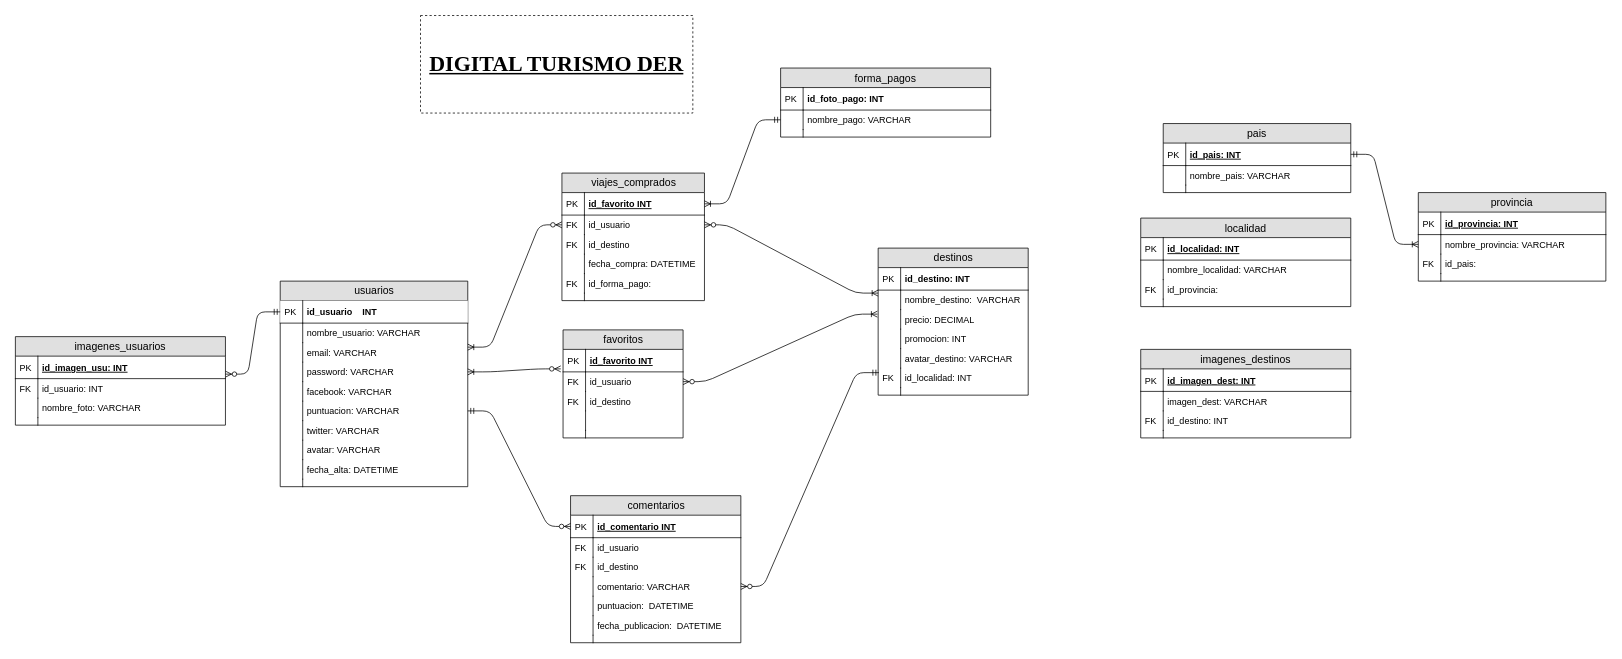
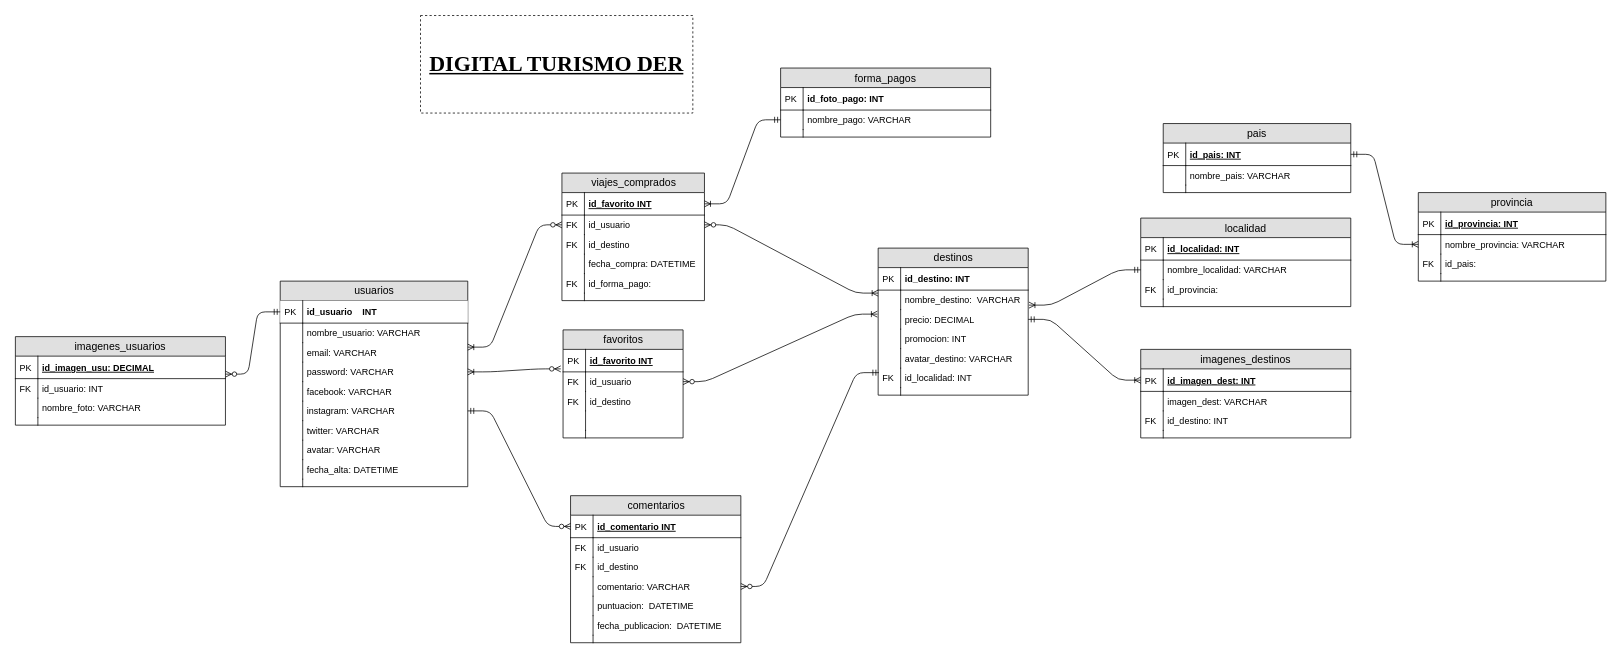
none -> (1085, 287)
none -> (1085, 350)
(83, 368) -> (93, 368)
(351, 411) -> (349, 411)
